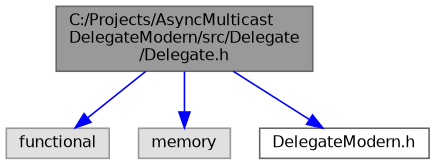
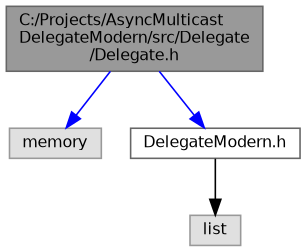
(58, 143) -> none
none -> (215, 230)
